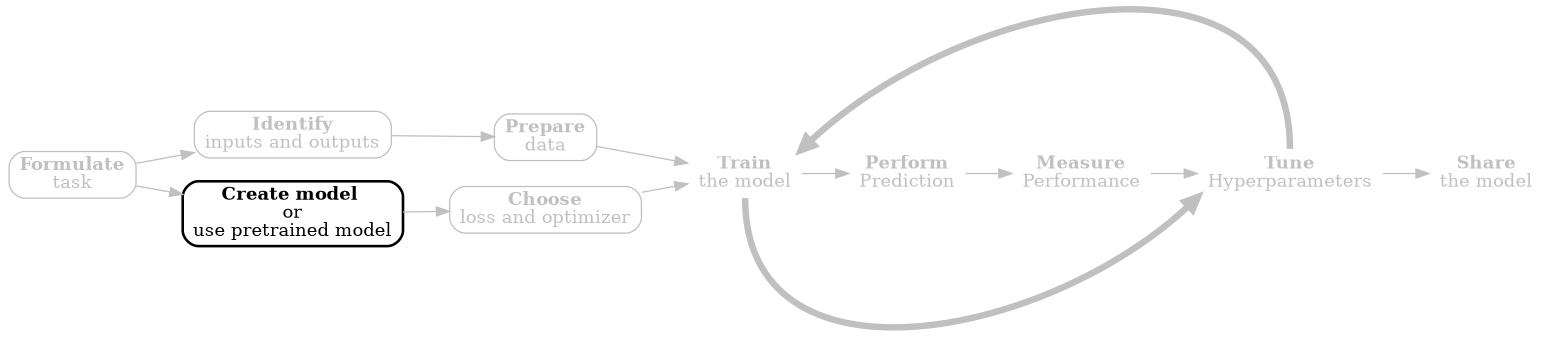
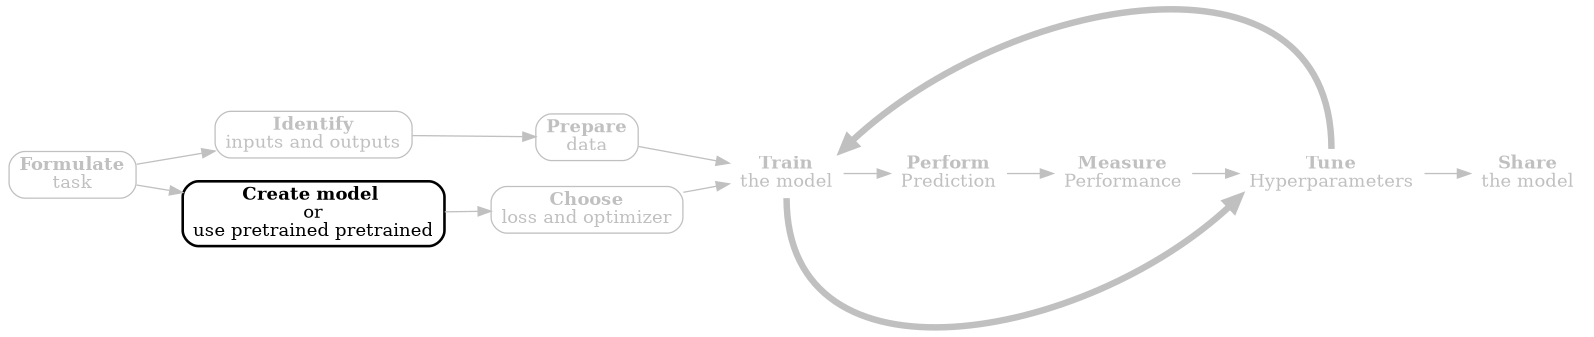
(293, 231) -> (314, 231)
